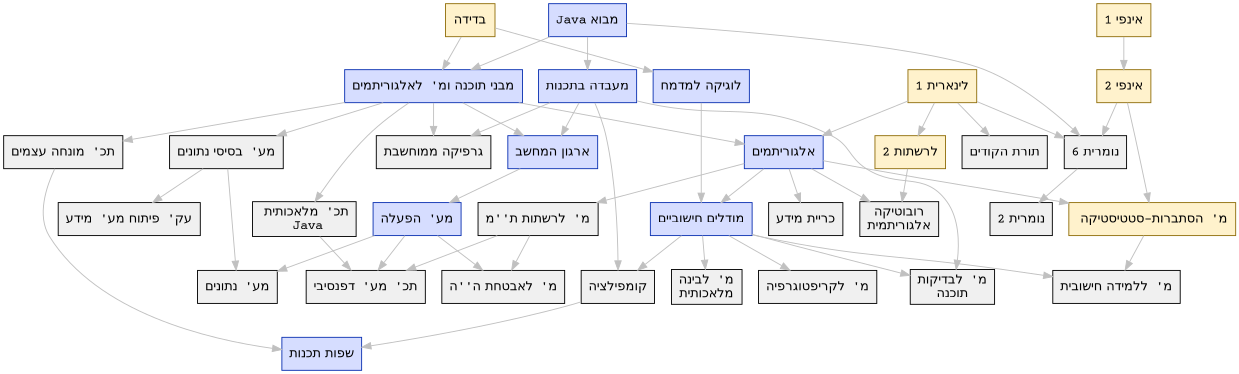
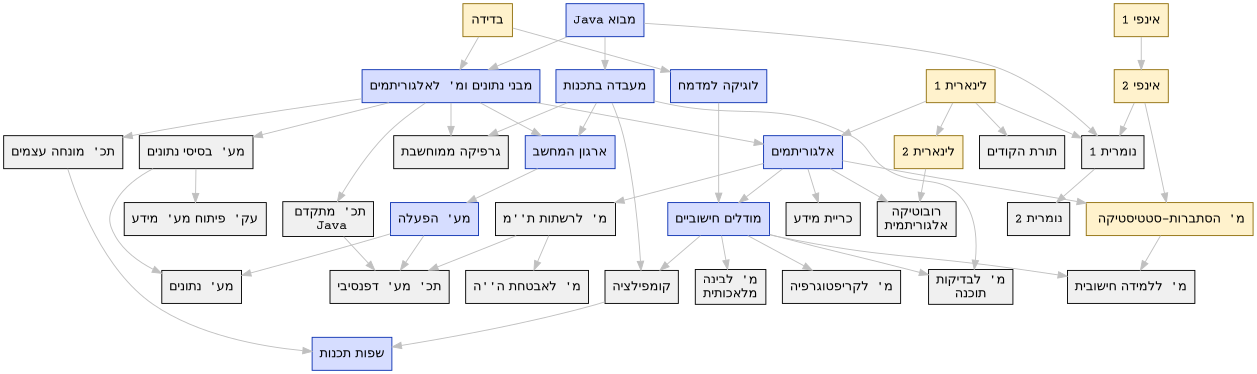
(434, 86) -> (451, 86)
(910, 152) -> (929, 152)
(1095, 152) -> (1113, 152)
(304, 219) -> (328, 219)
(452, 246) -> none
